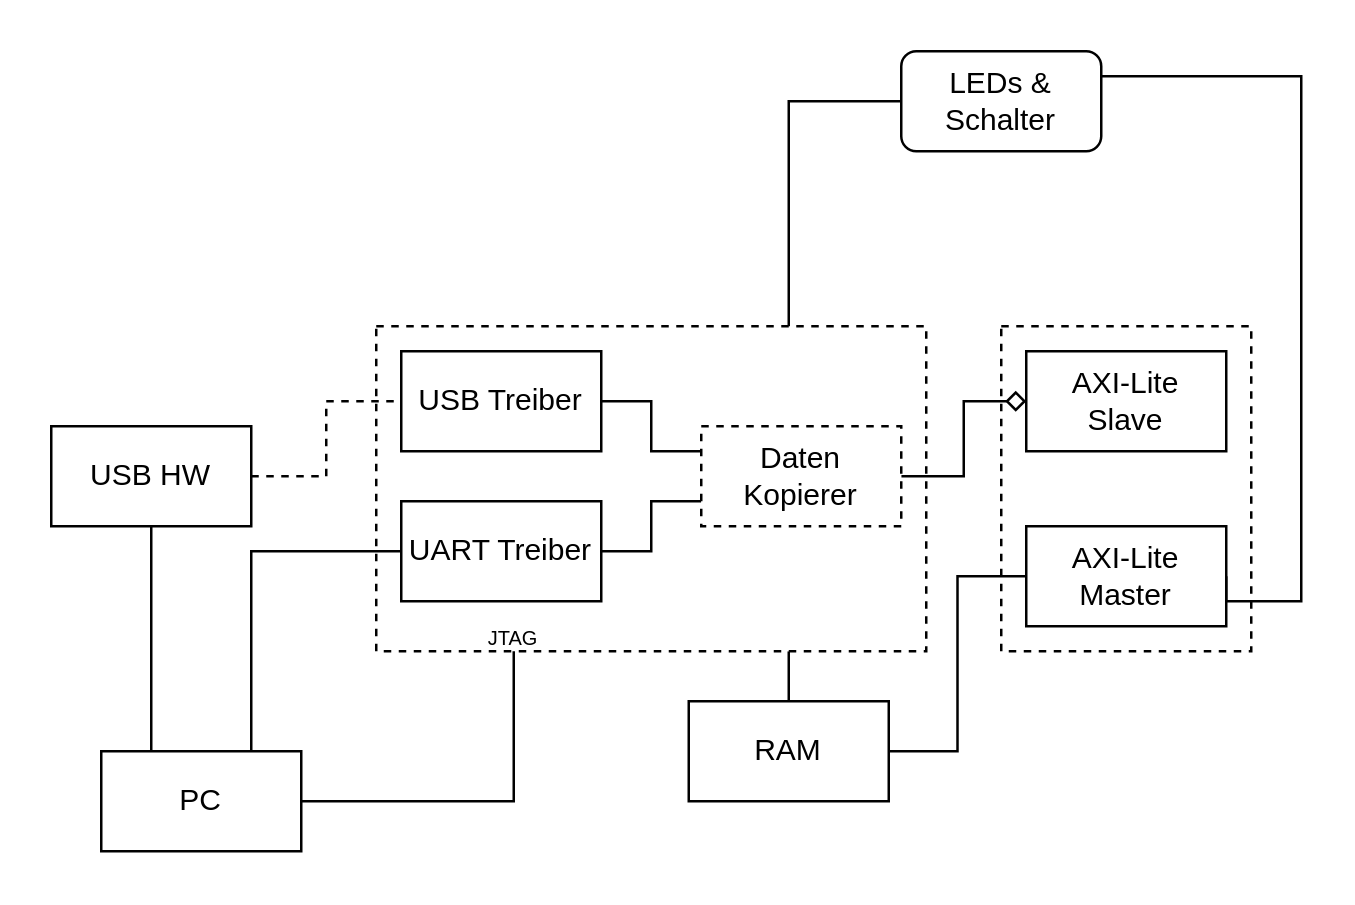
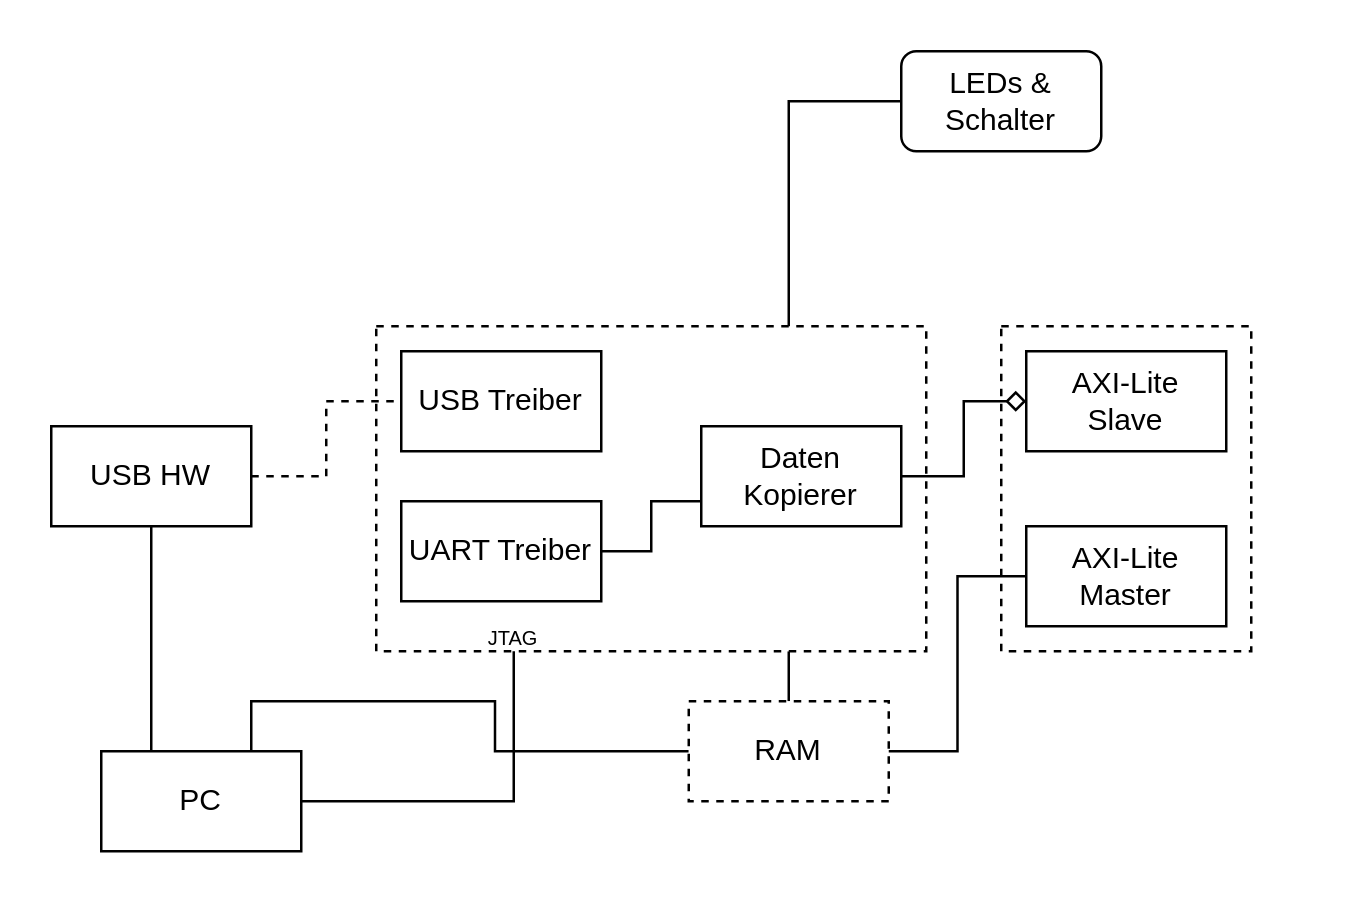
(1301, 278) -> none
(651, 426) -> none
(801, 476) -> (801, 476)
(251, 553) -> (403, 701)
(789, 751) -> (789, 751)
